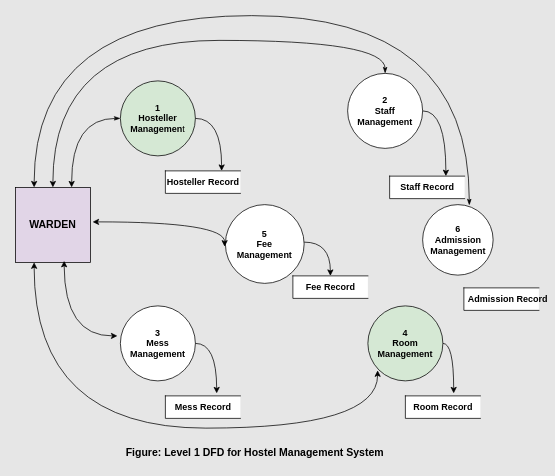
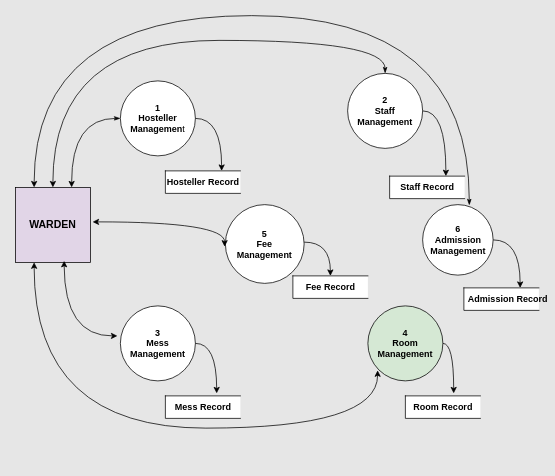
(158, 118) -> (158, 118)
none -> (516, 255)
(255, 452) -> none
